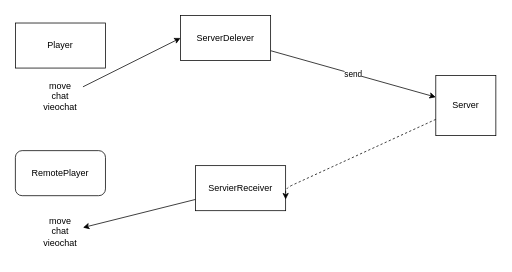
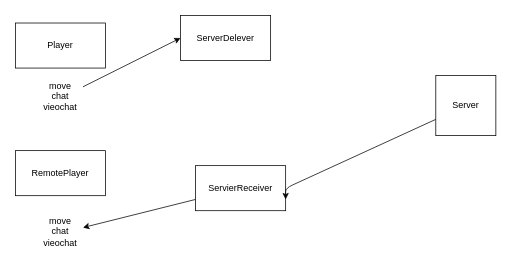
(351, 73) -> none
(360, 154) -> (360, 154)
(60, 173) -> (60, 173)
